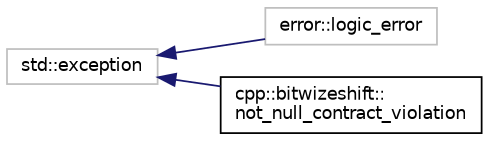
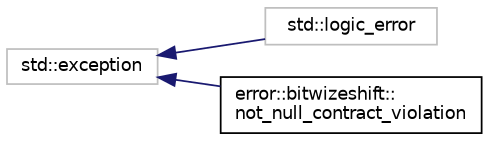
(351, 26) -> (351, 26)
(351, 105) -> (351, 105)
